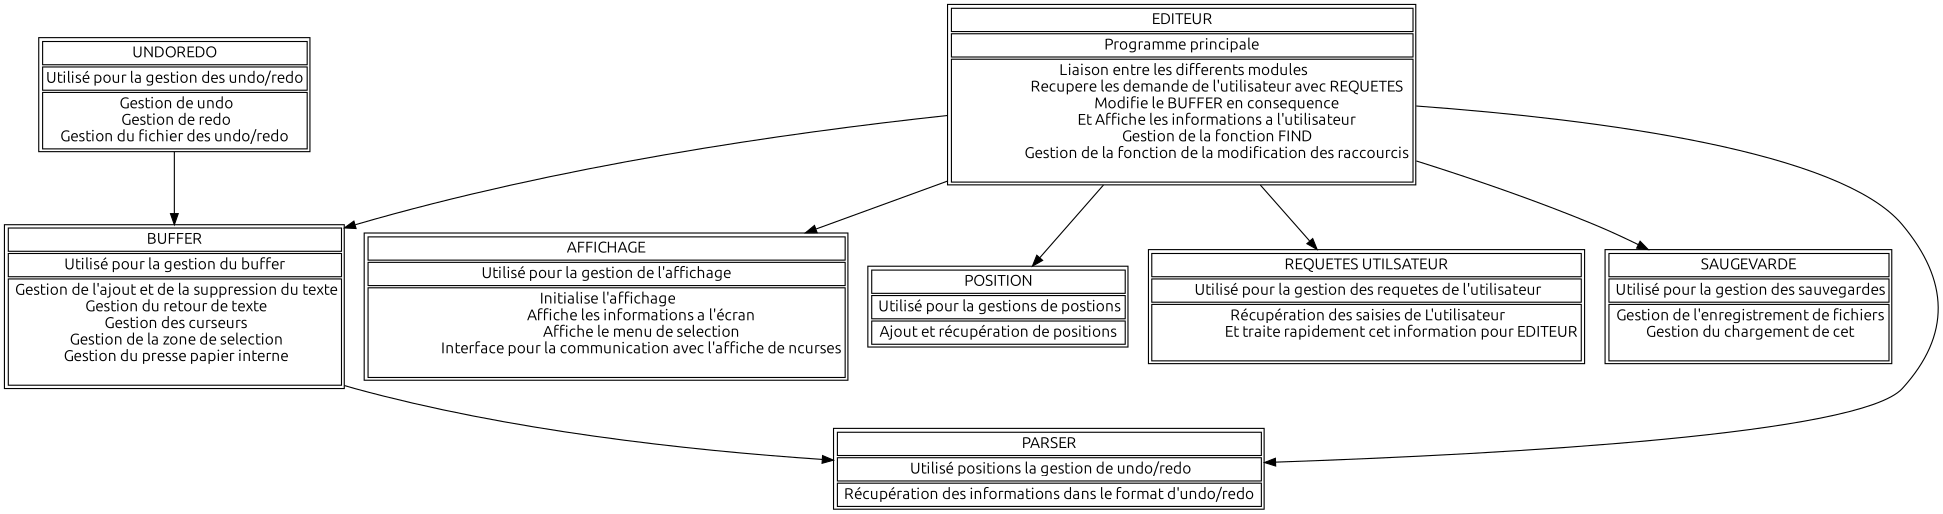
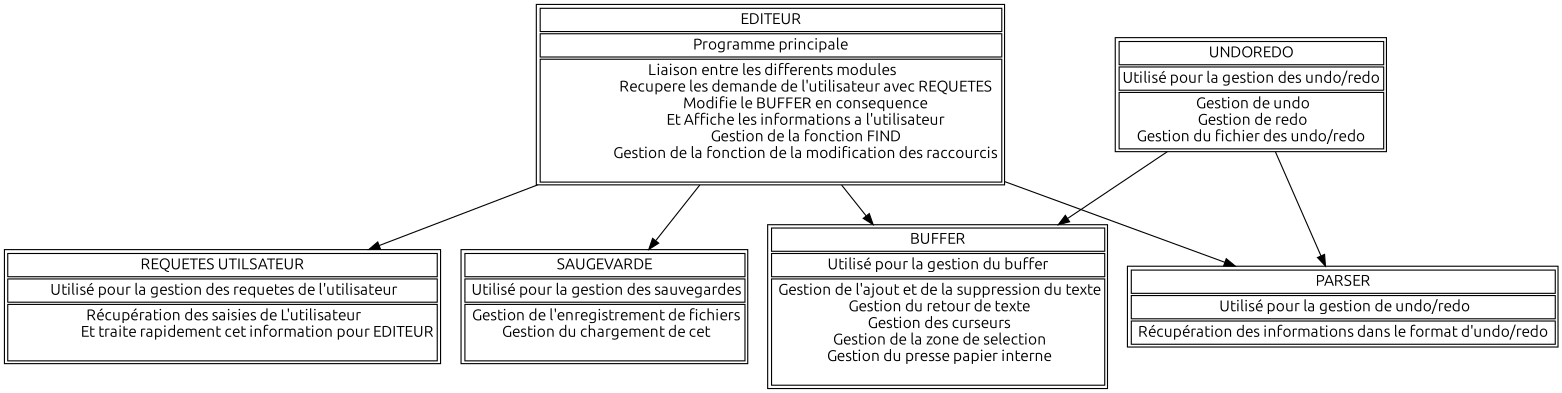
(606, 307) -> none
(998, 307) -> none
(581, 434) -> (1298, 204)
(1049, 469) -> (1343, 307)
